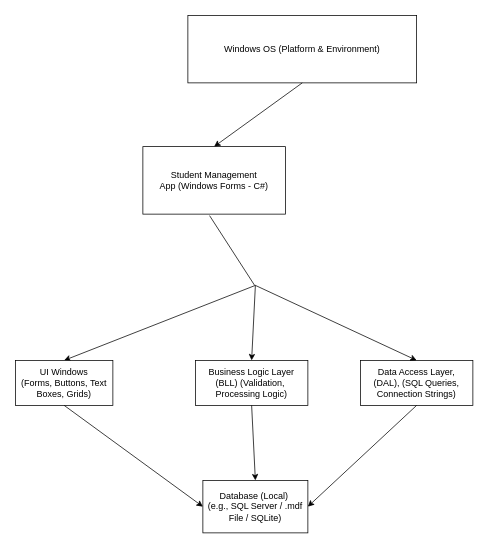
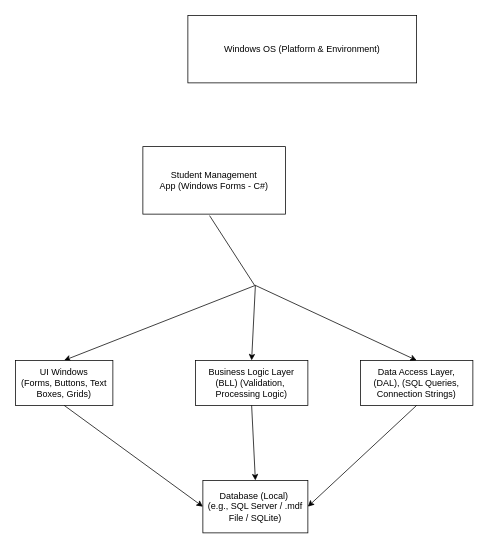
(261, 113) -> none
